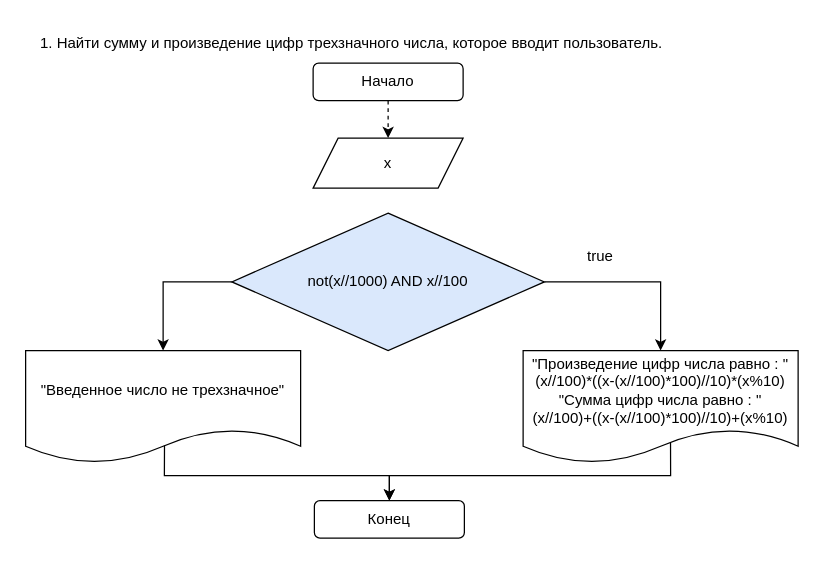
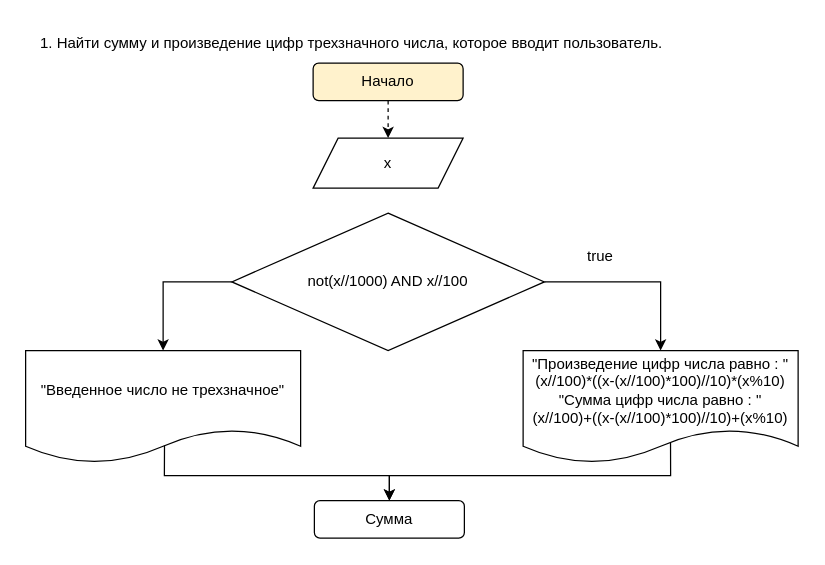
(388, 82) -> (388, 82)
(388, 282) -> (388, 282)
(389, 519) -> (389, 519)
